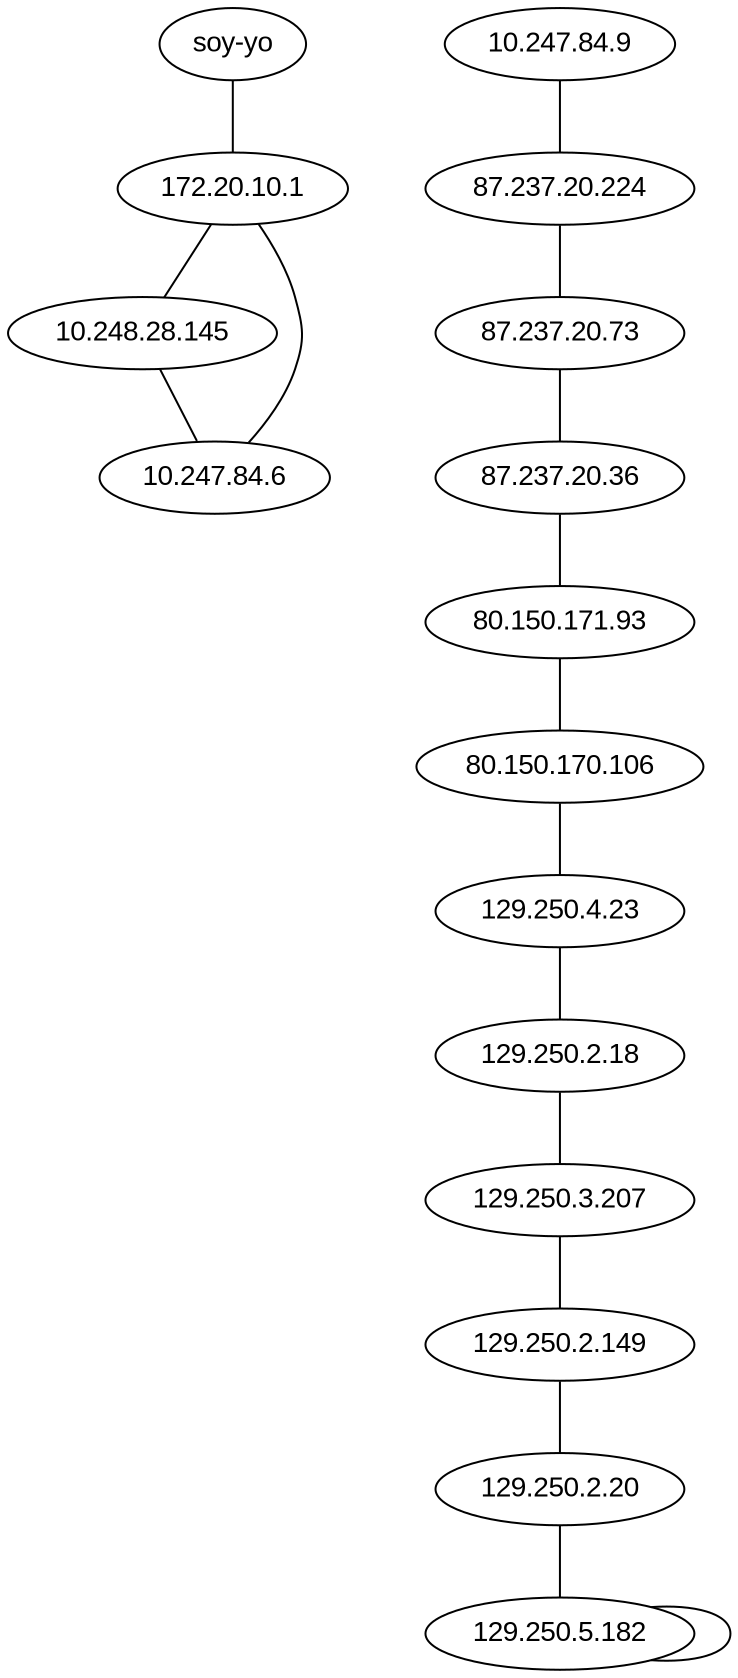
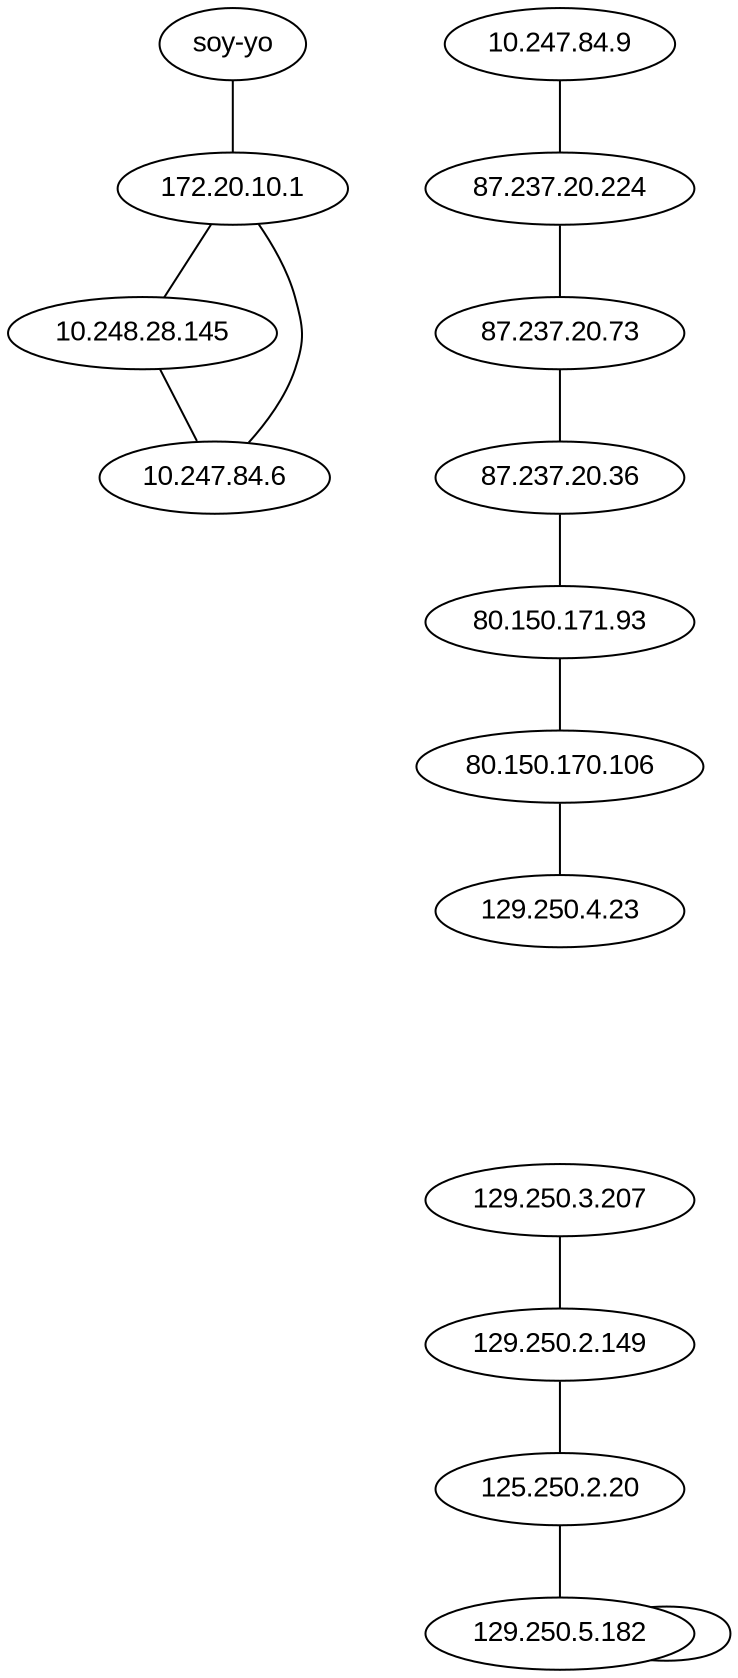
(560, 1056) -> none
(560, 1489) -> (560, 1489)
